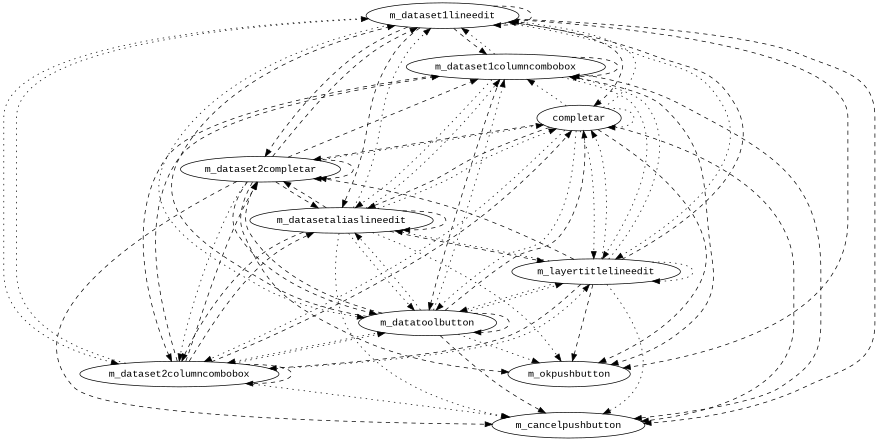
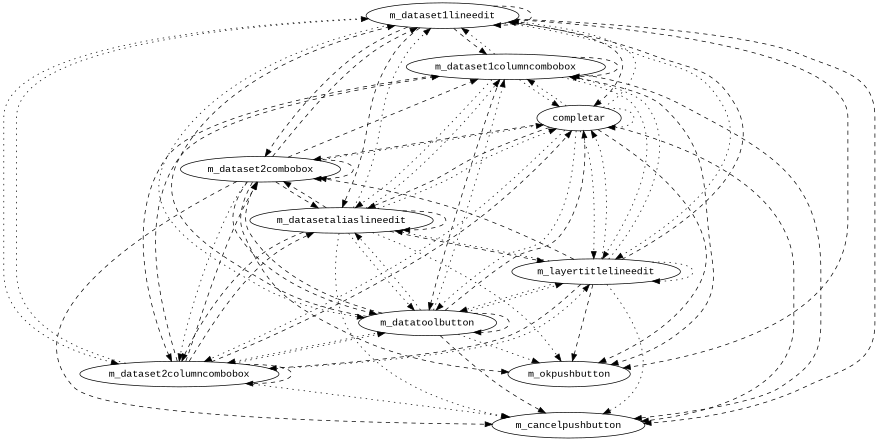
none -> (536, 91)
(261, 169) -> (261, 169)
